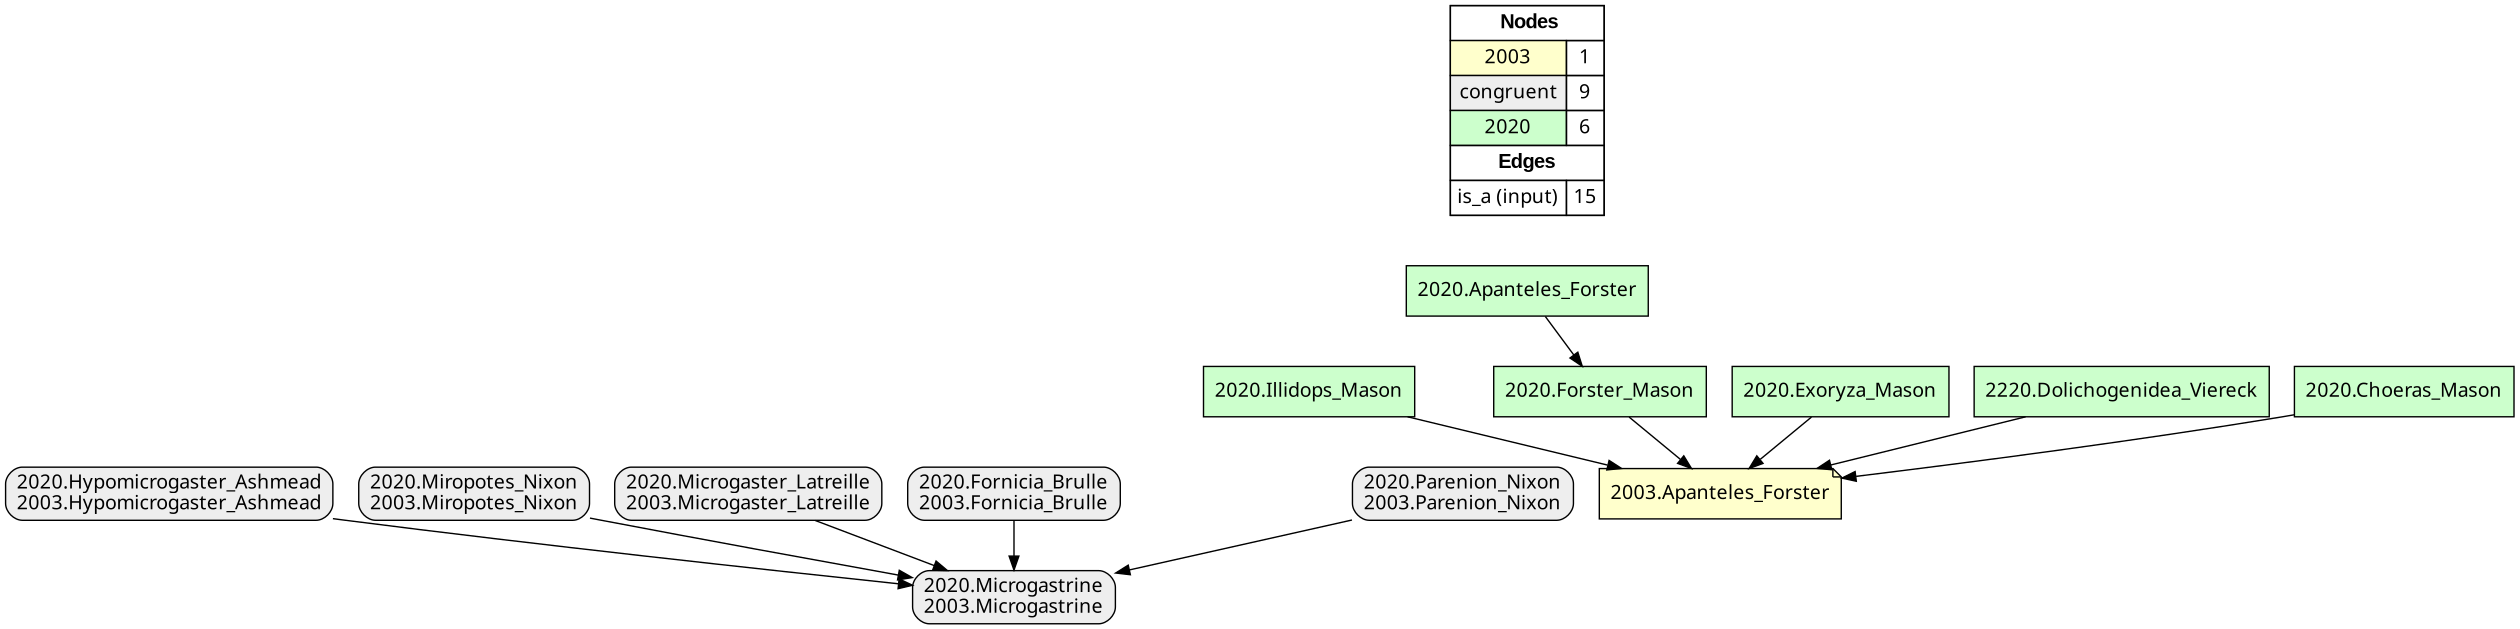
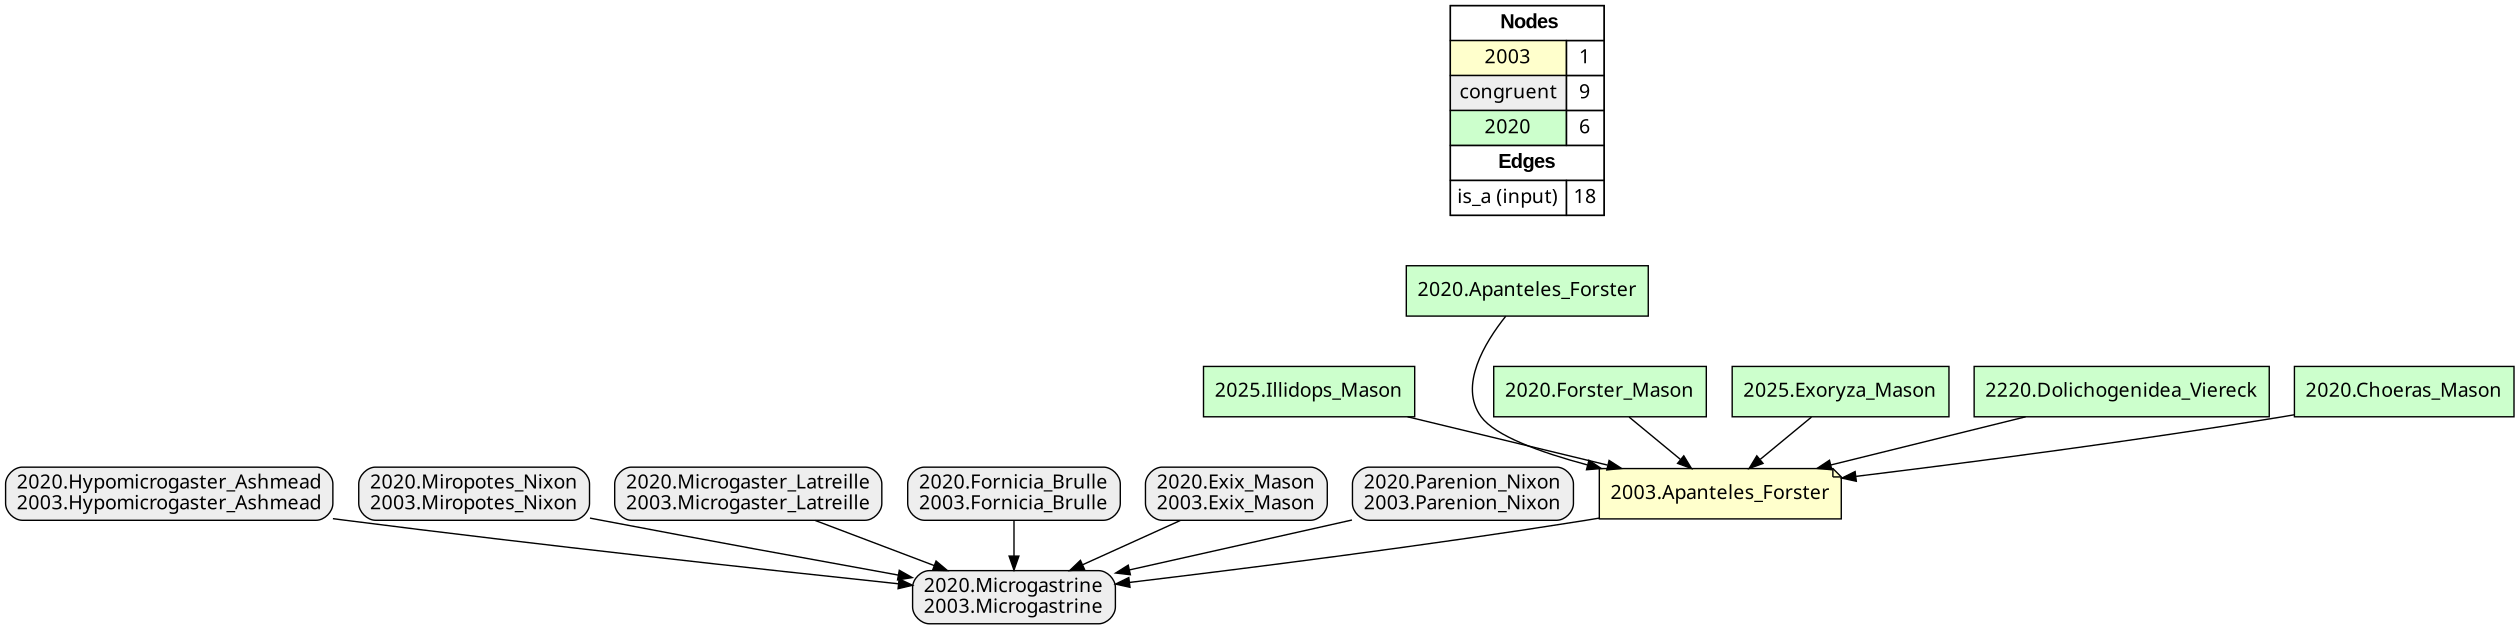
(1585, 197) -> (1585, 197)
(1560, 336) -> (1484, 419)
(1309, 392) -> (1309, 392)
(1841, 392) -> (1841, 392)
none -> (1236, 494)
none -> (1365, 553)
